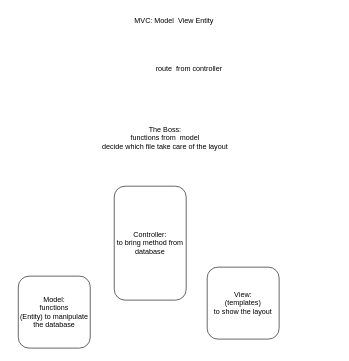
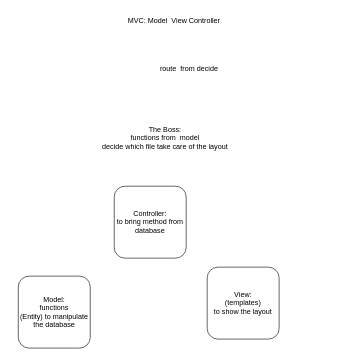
(174, 21) -> (174, 21)
(189, 69) -> (189, 69)
(150, 243) -> (150, 222)
